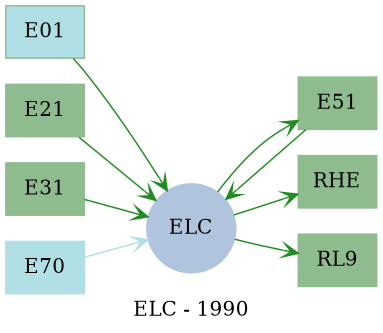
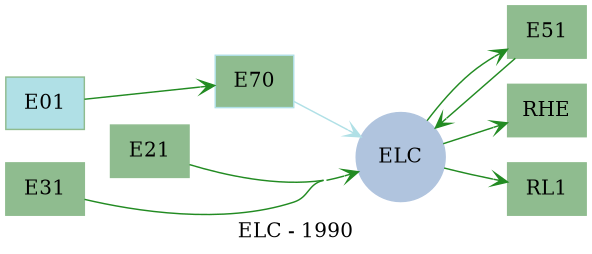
(118, 117) -> (142, 93)
(337, 260) -> (547, 189)
(45, 268) -> (254, 81)
